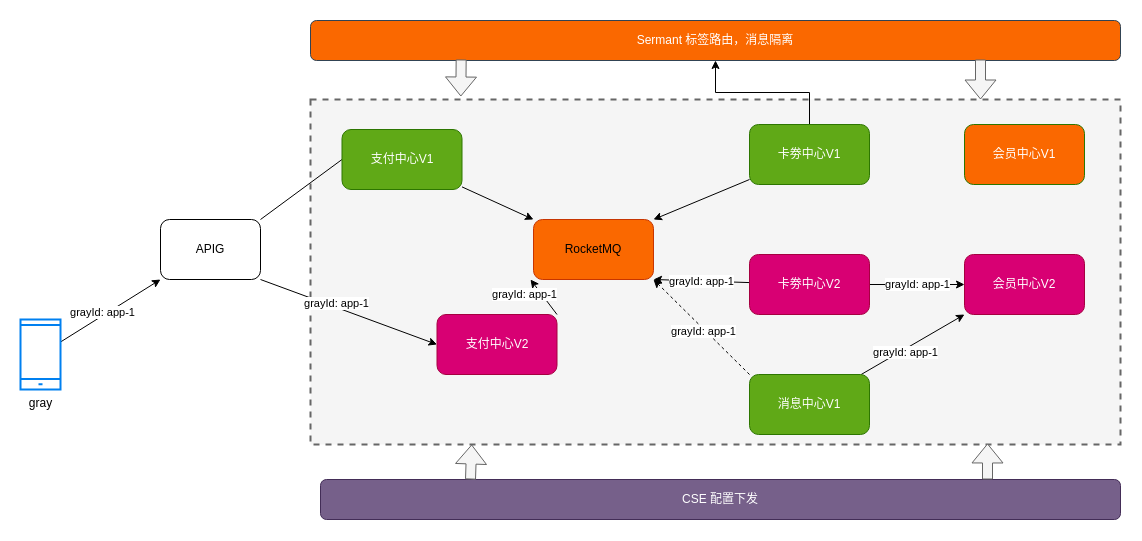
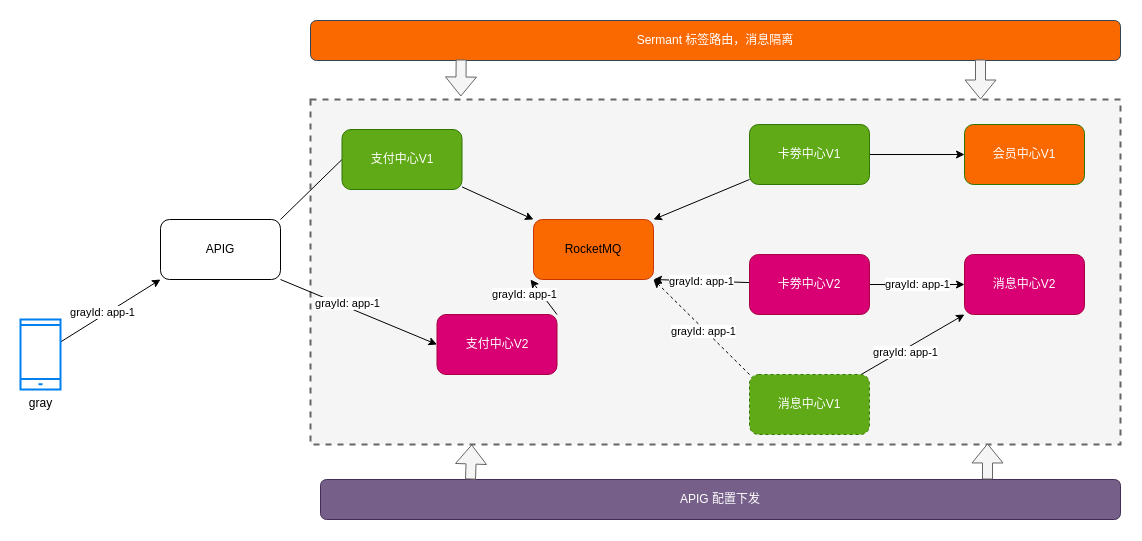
(767, 93) -> (914, 155)
(211, 250) -> (221, 250)
(1025, 285) -> (1025, 285)
(810, 405) -> (810, 405)
(721, 500) -> (721, 500)
